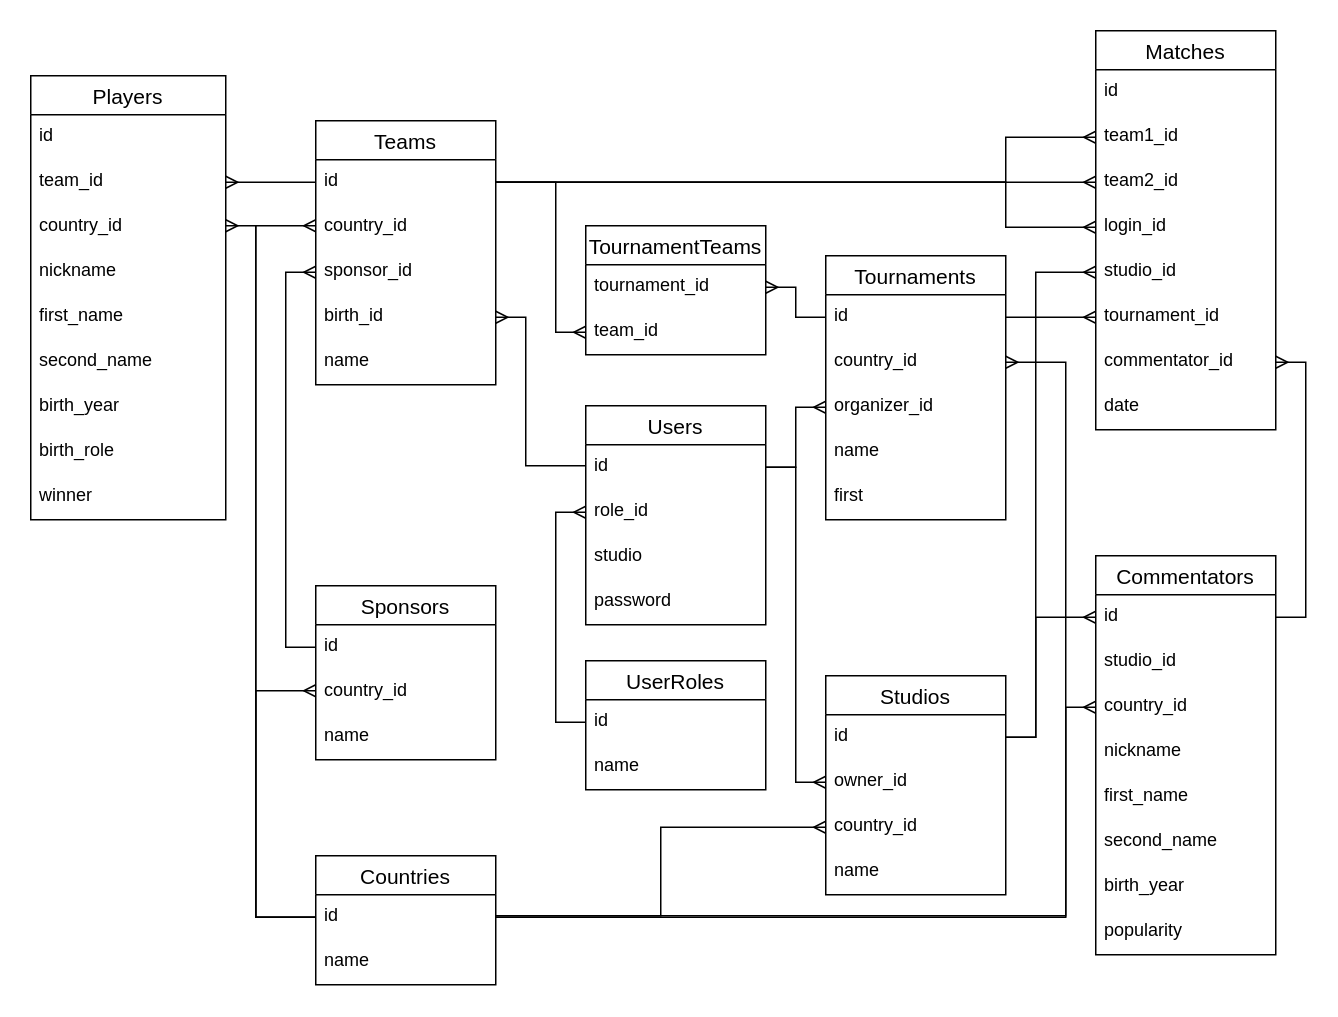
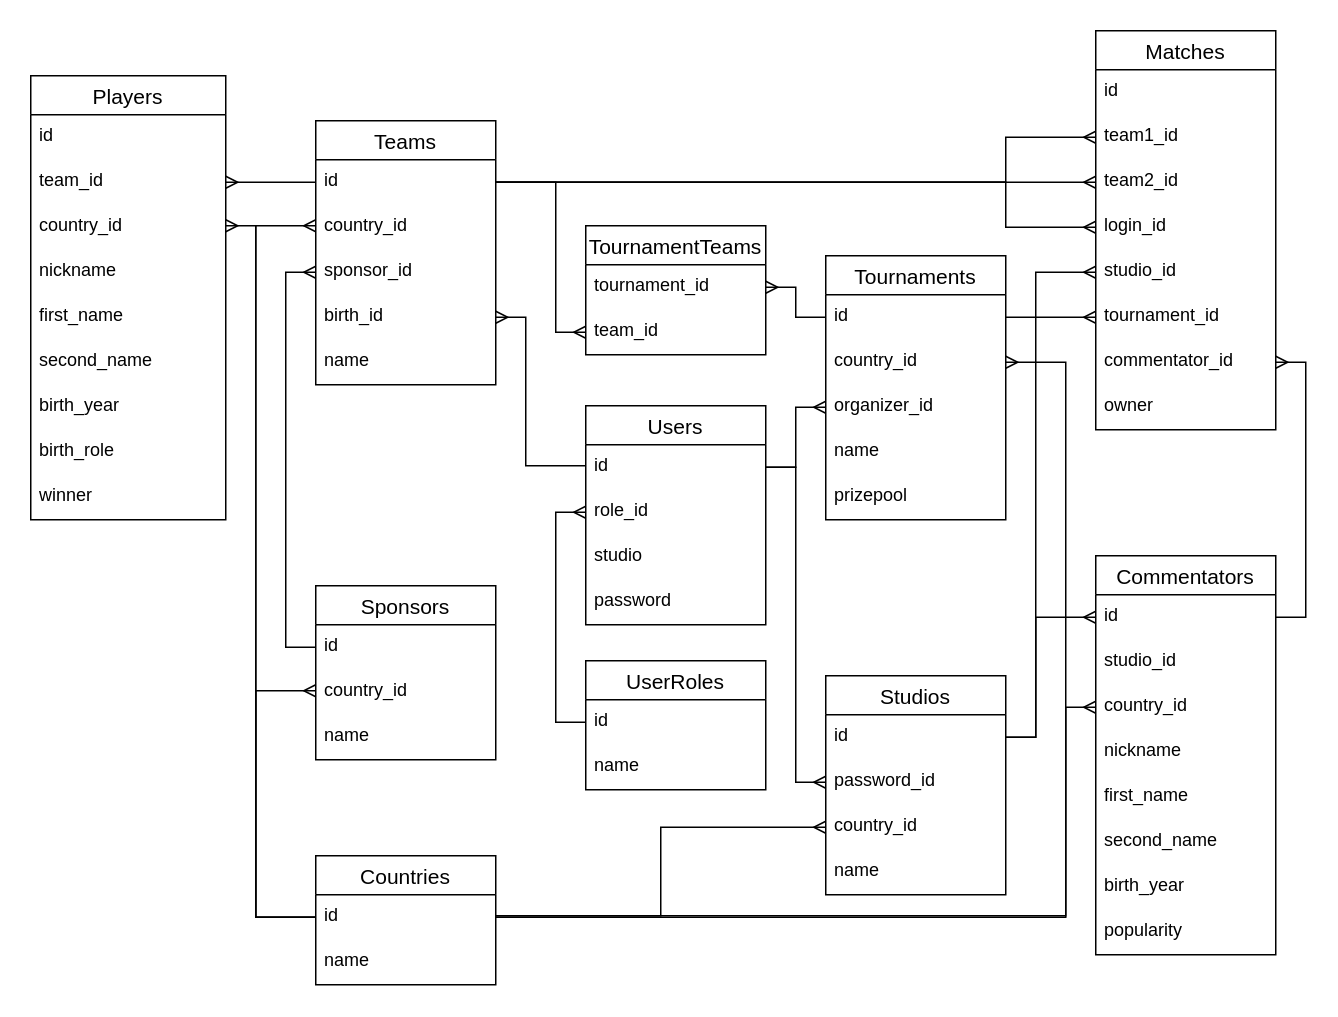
(1124, 405) -> (1129, 405)
(857, 495) -> (875, 495)
(872, 780) -> (887, 780)
